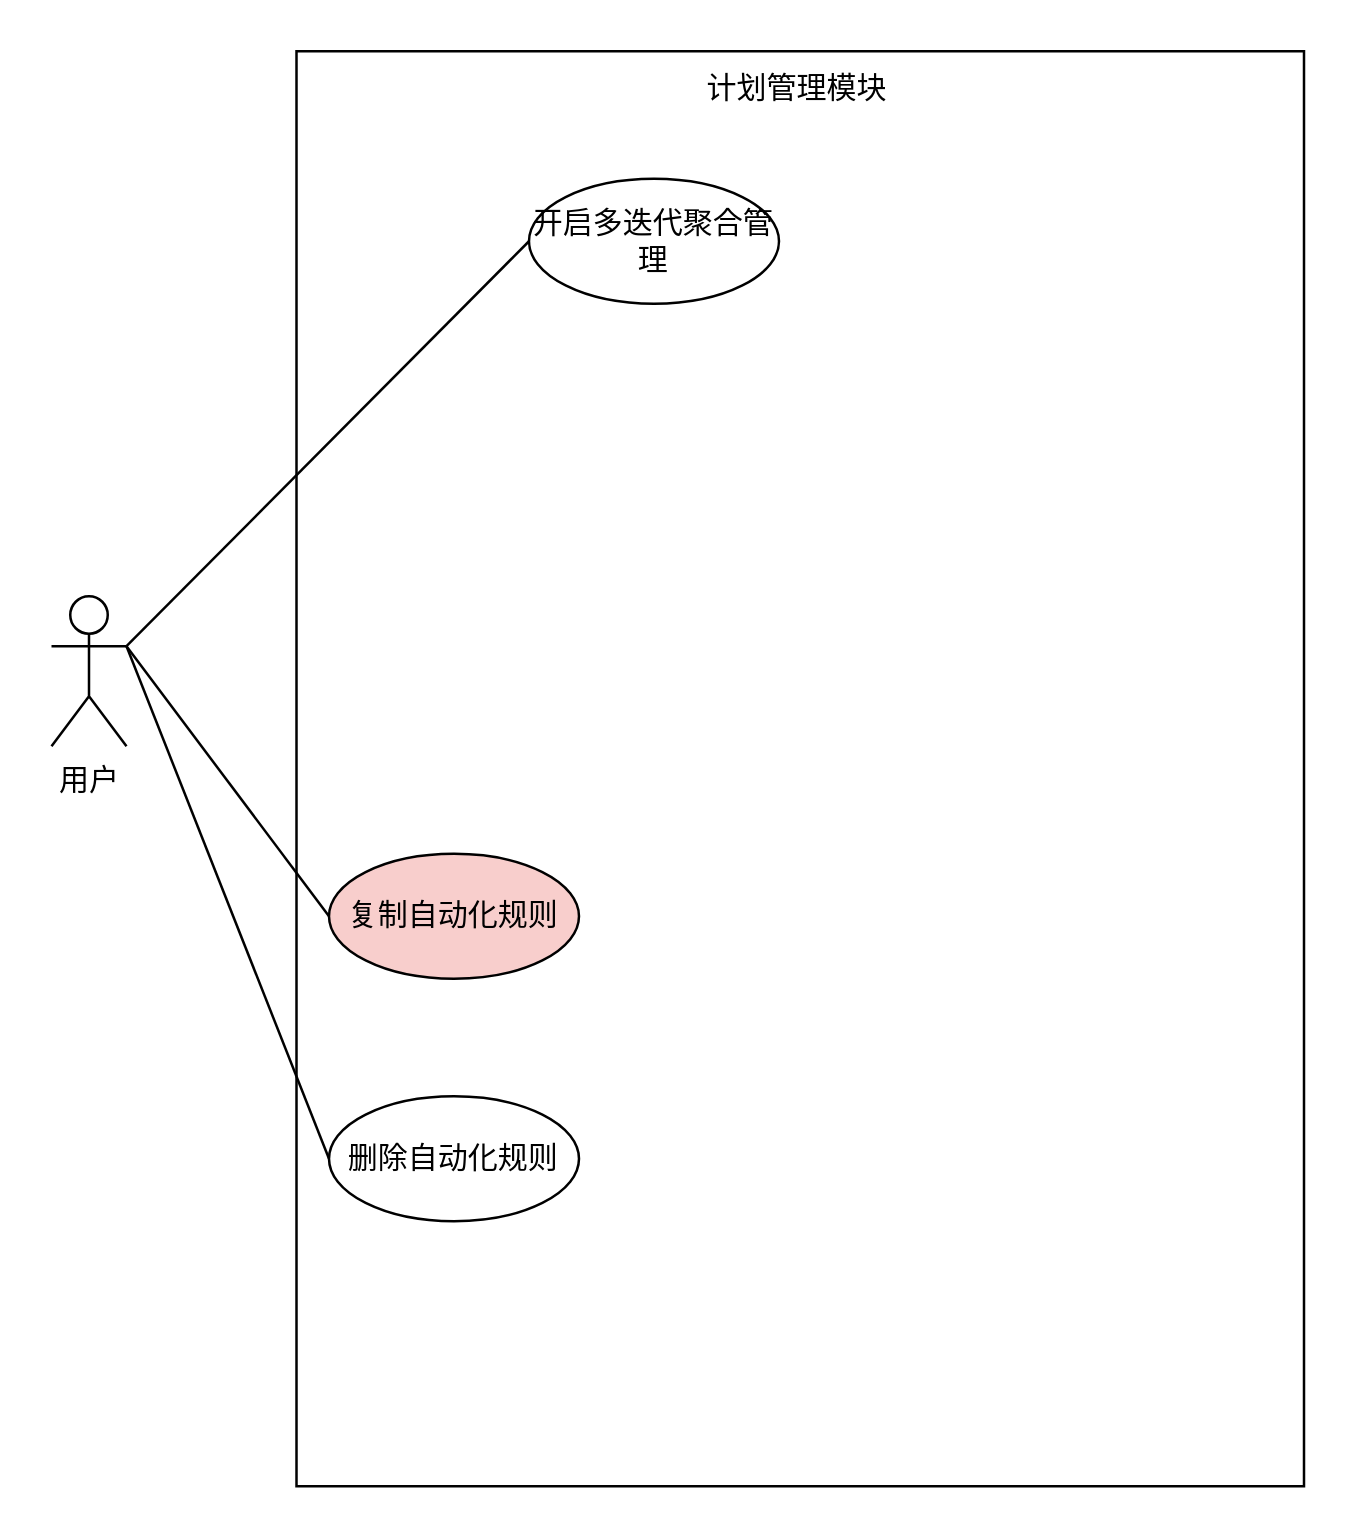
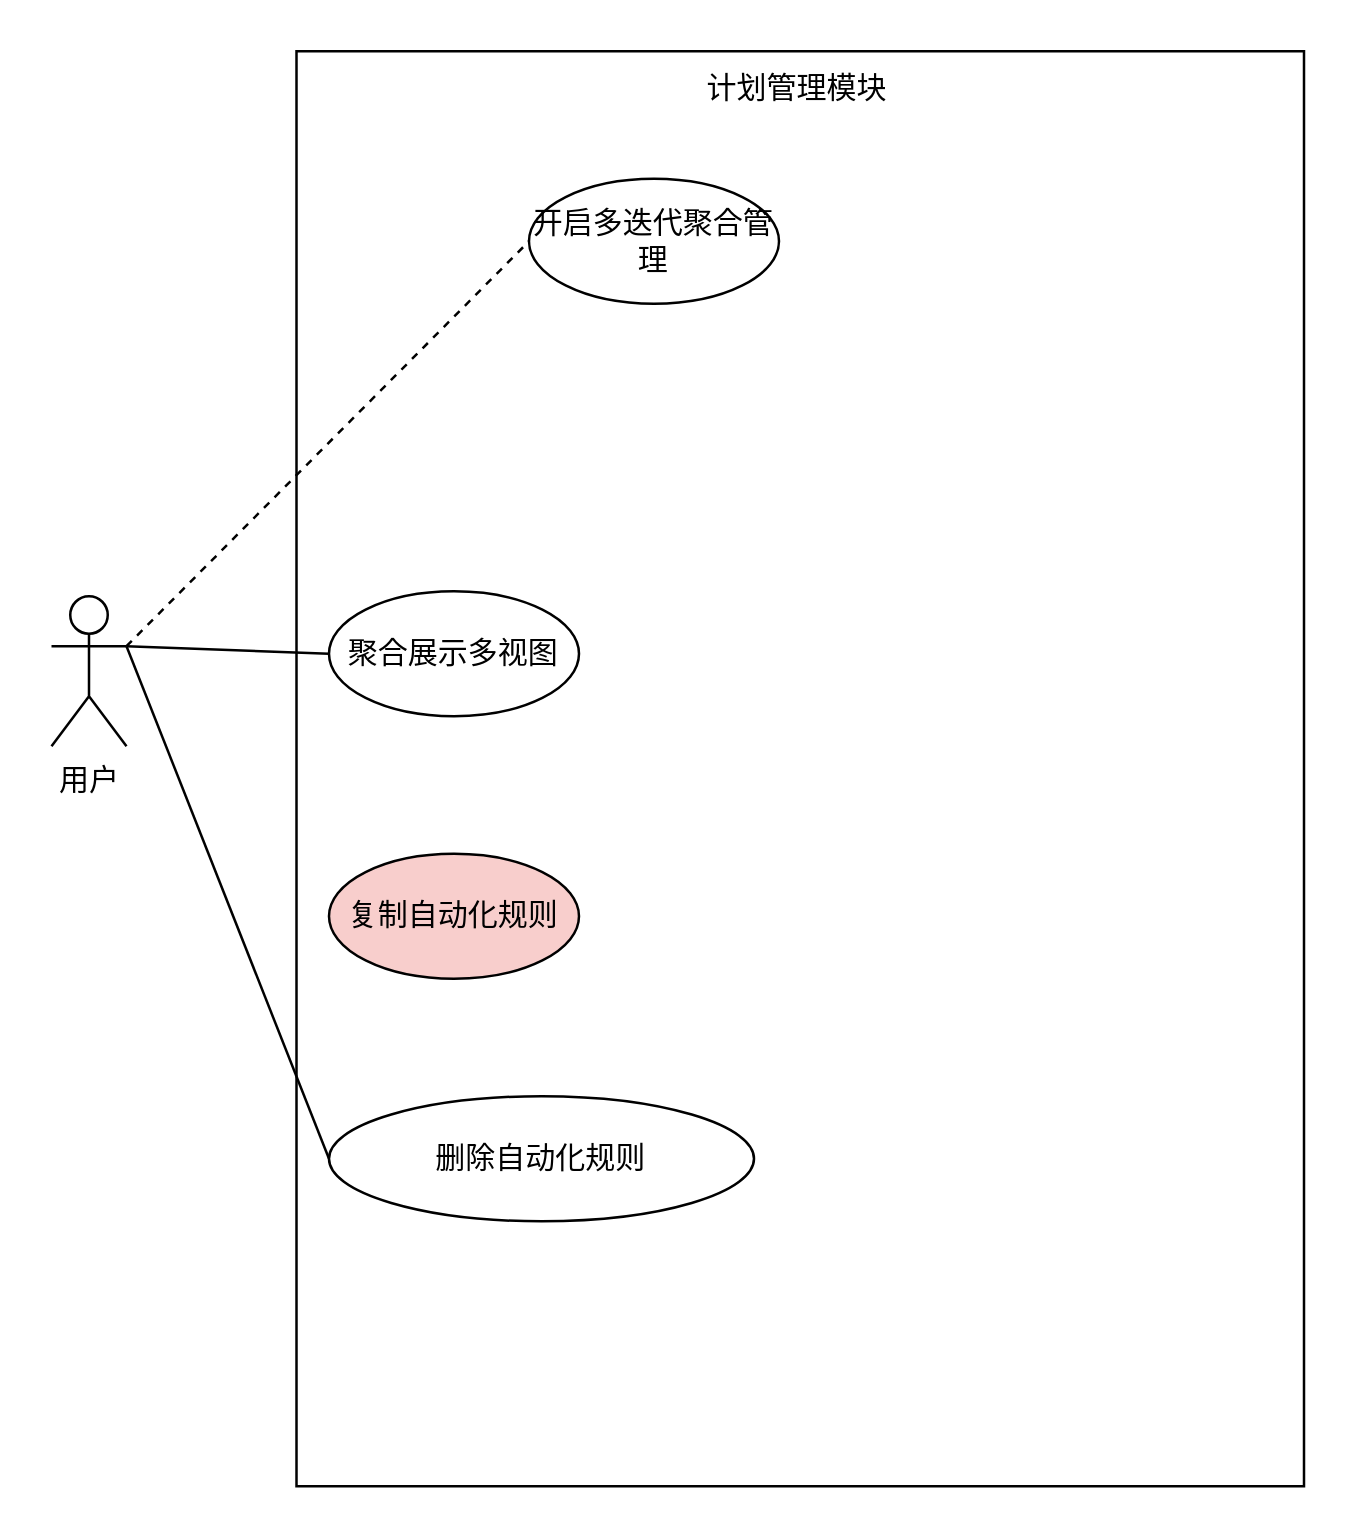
(329, 442) -> (329, 442)
none -> (231, 650)
none -> (454, 654)
(233, 788) -> none
(454, 1159) -> (541, 1159)
